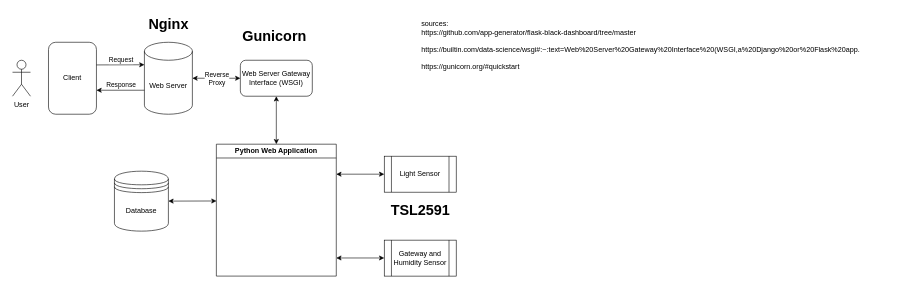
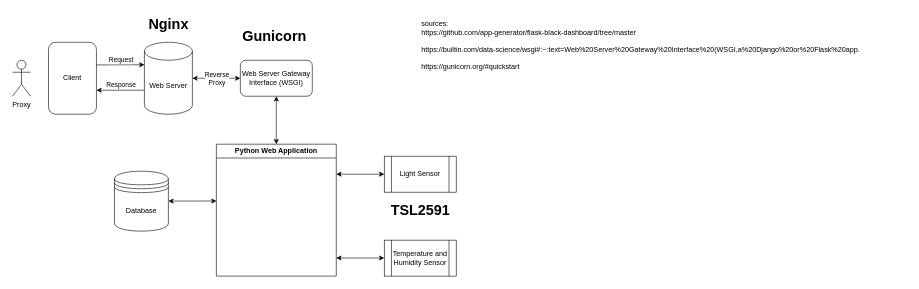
(22, 105) -> (22, 105)
(420, 258) -> (420, 258)
